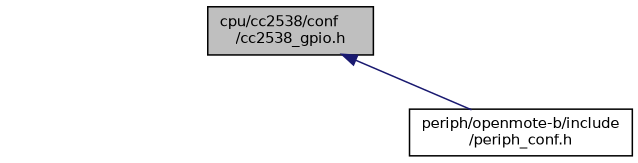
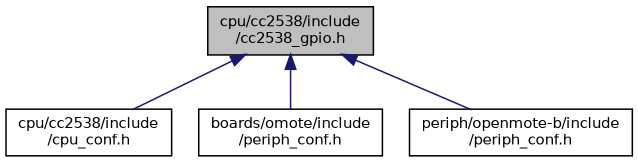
(291, 31) -> (291, 31)
none -> (89, 132)
none -> (291, 132)
